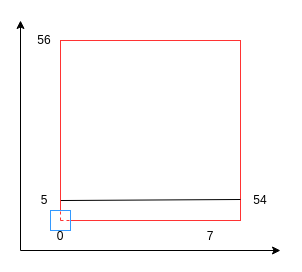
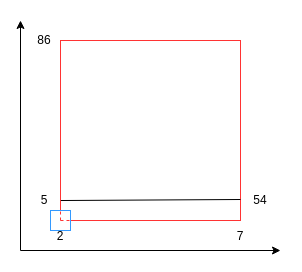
(45, 41) -> (45, 41)
(61, 237) -> (61, 237)
(211, 237) -> (241, 237)
